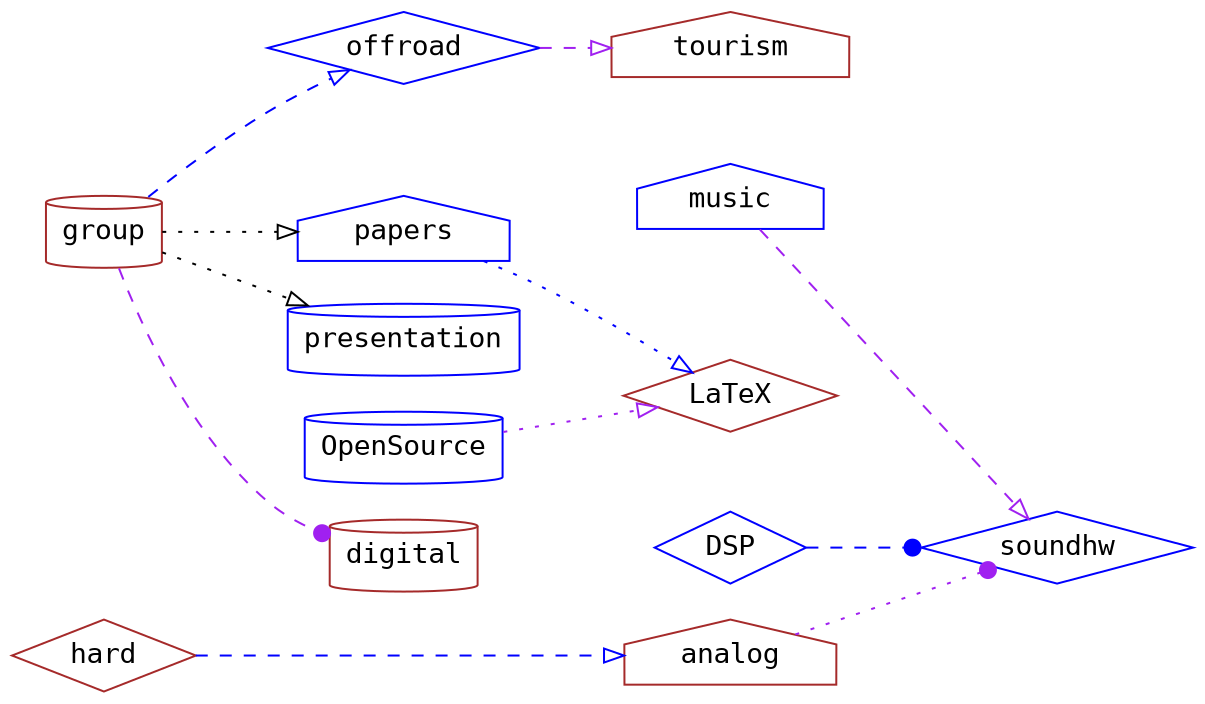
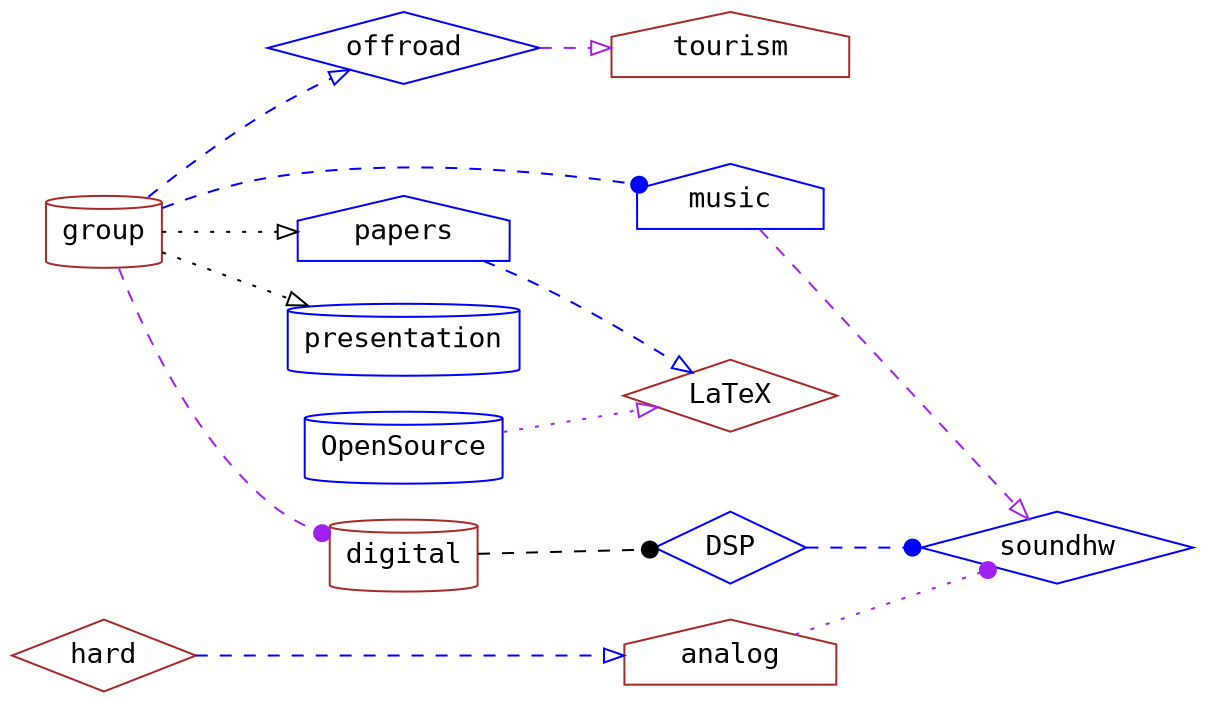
none -> (395, 168)
(582, 308) -> (582, 308)
none -> (560, 552)
